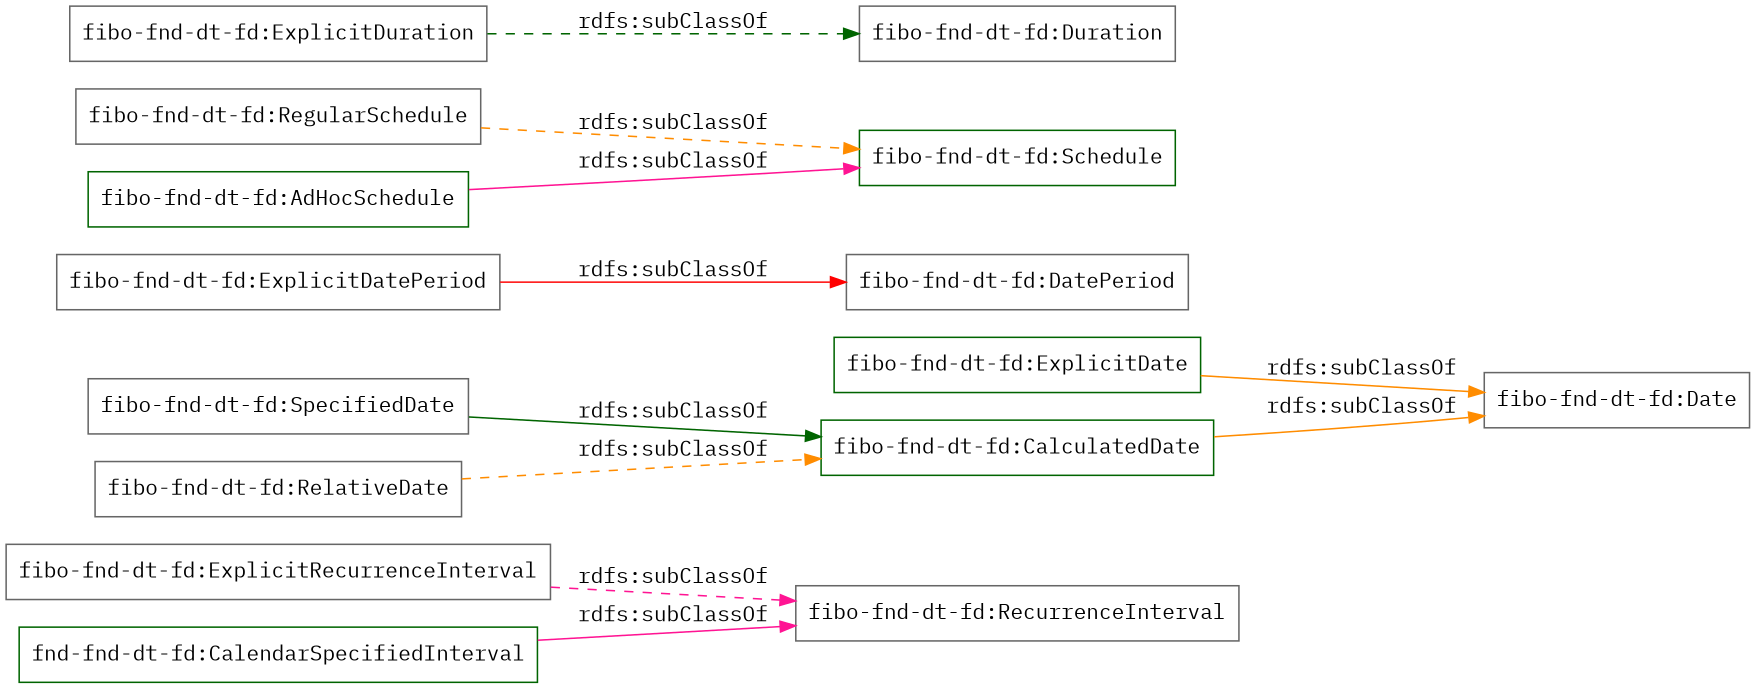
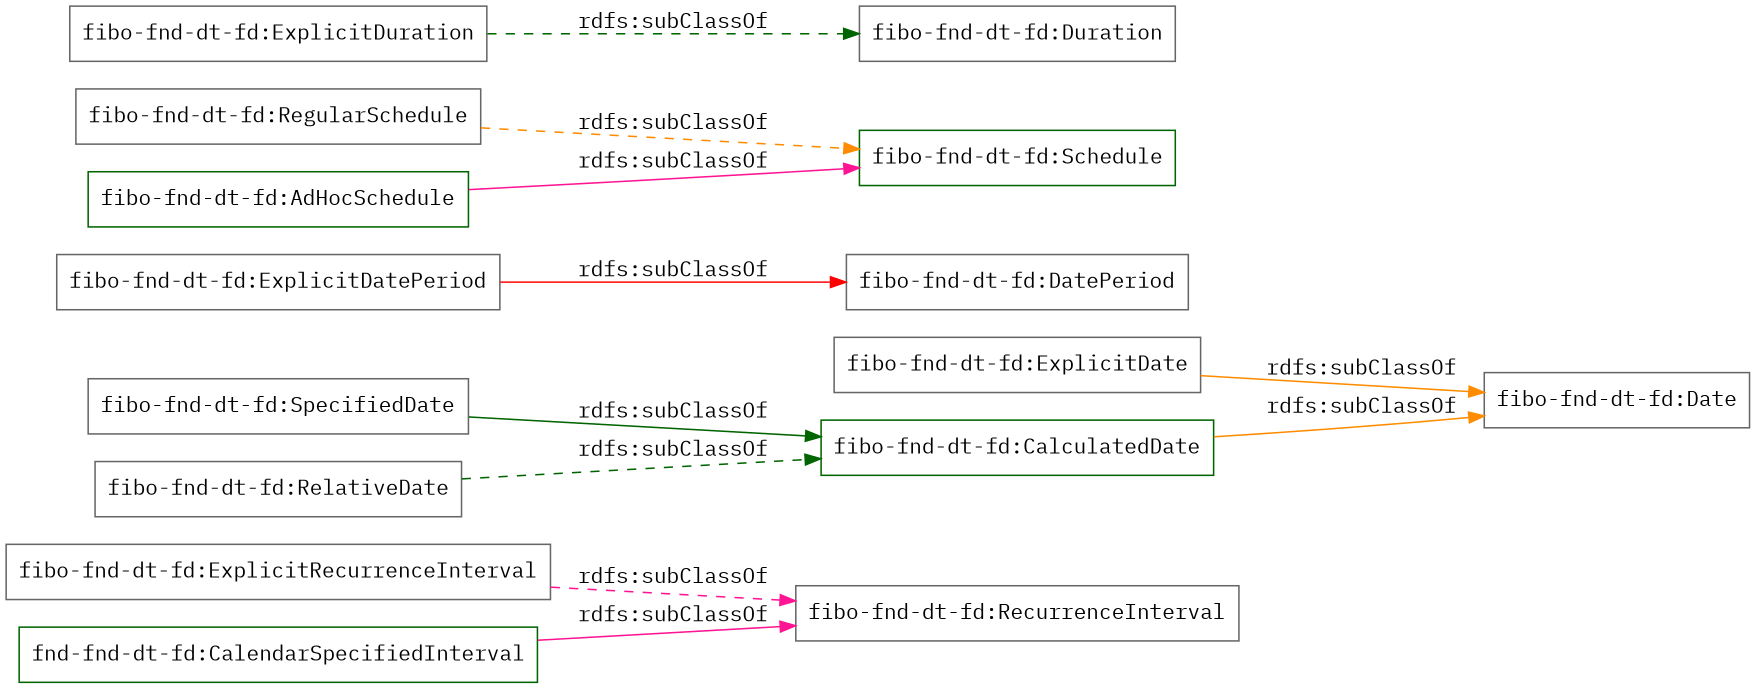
(1017, 365) -> (1017, 365)
(633, 469) -> (633, 469)
